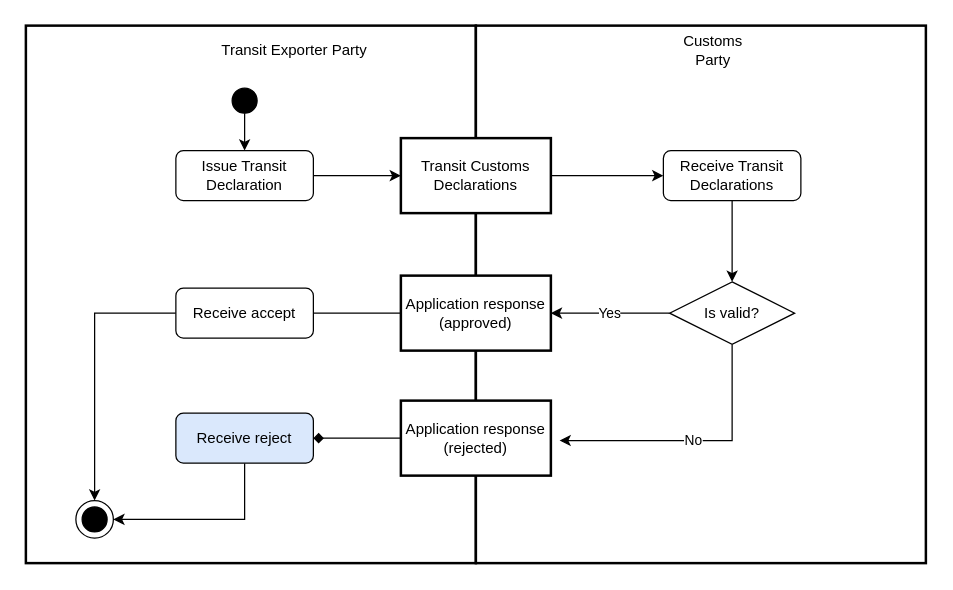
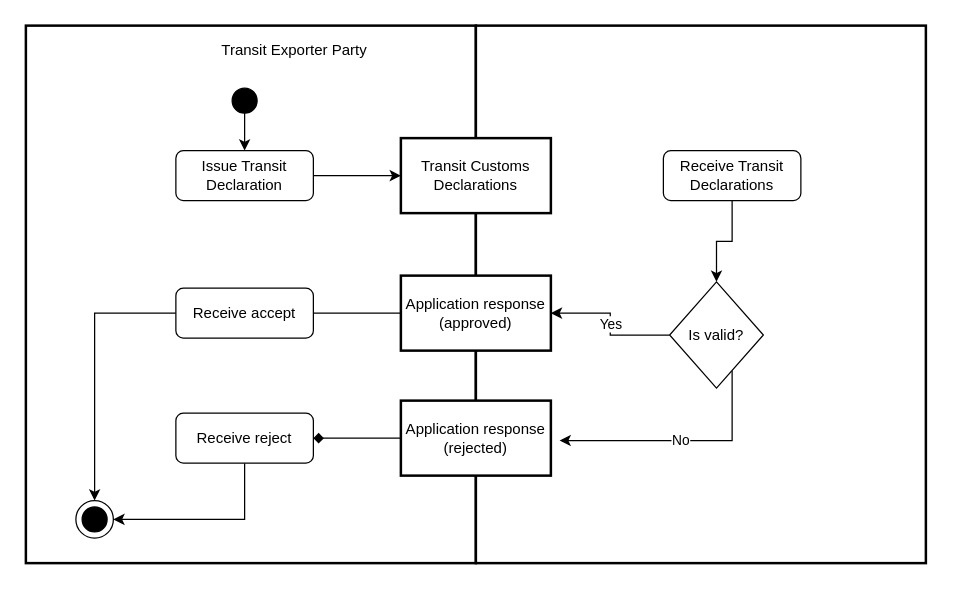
(713, 51) -> none
(603, 176) -> none
(732, 313) -> (716, 335)
(244, 438) -> (244, 438)
